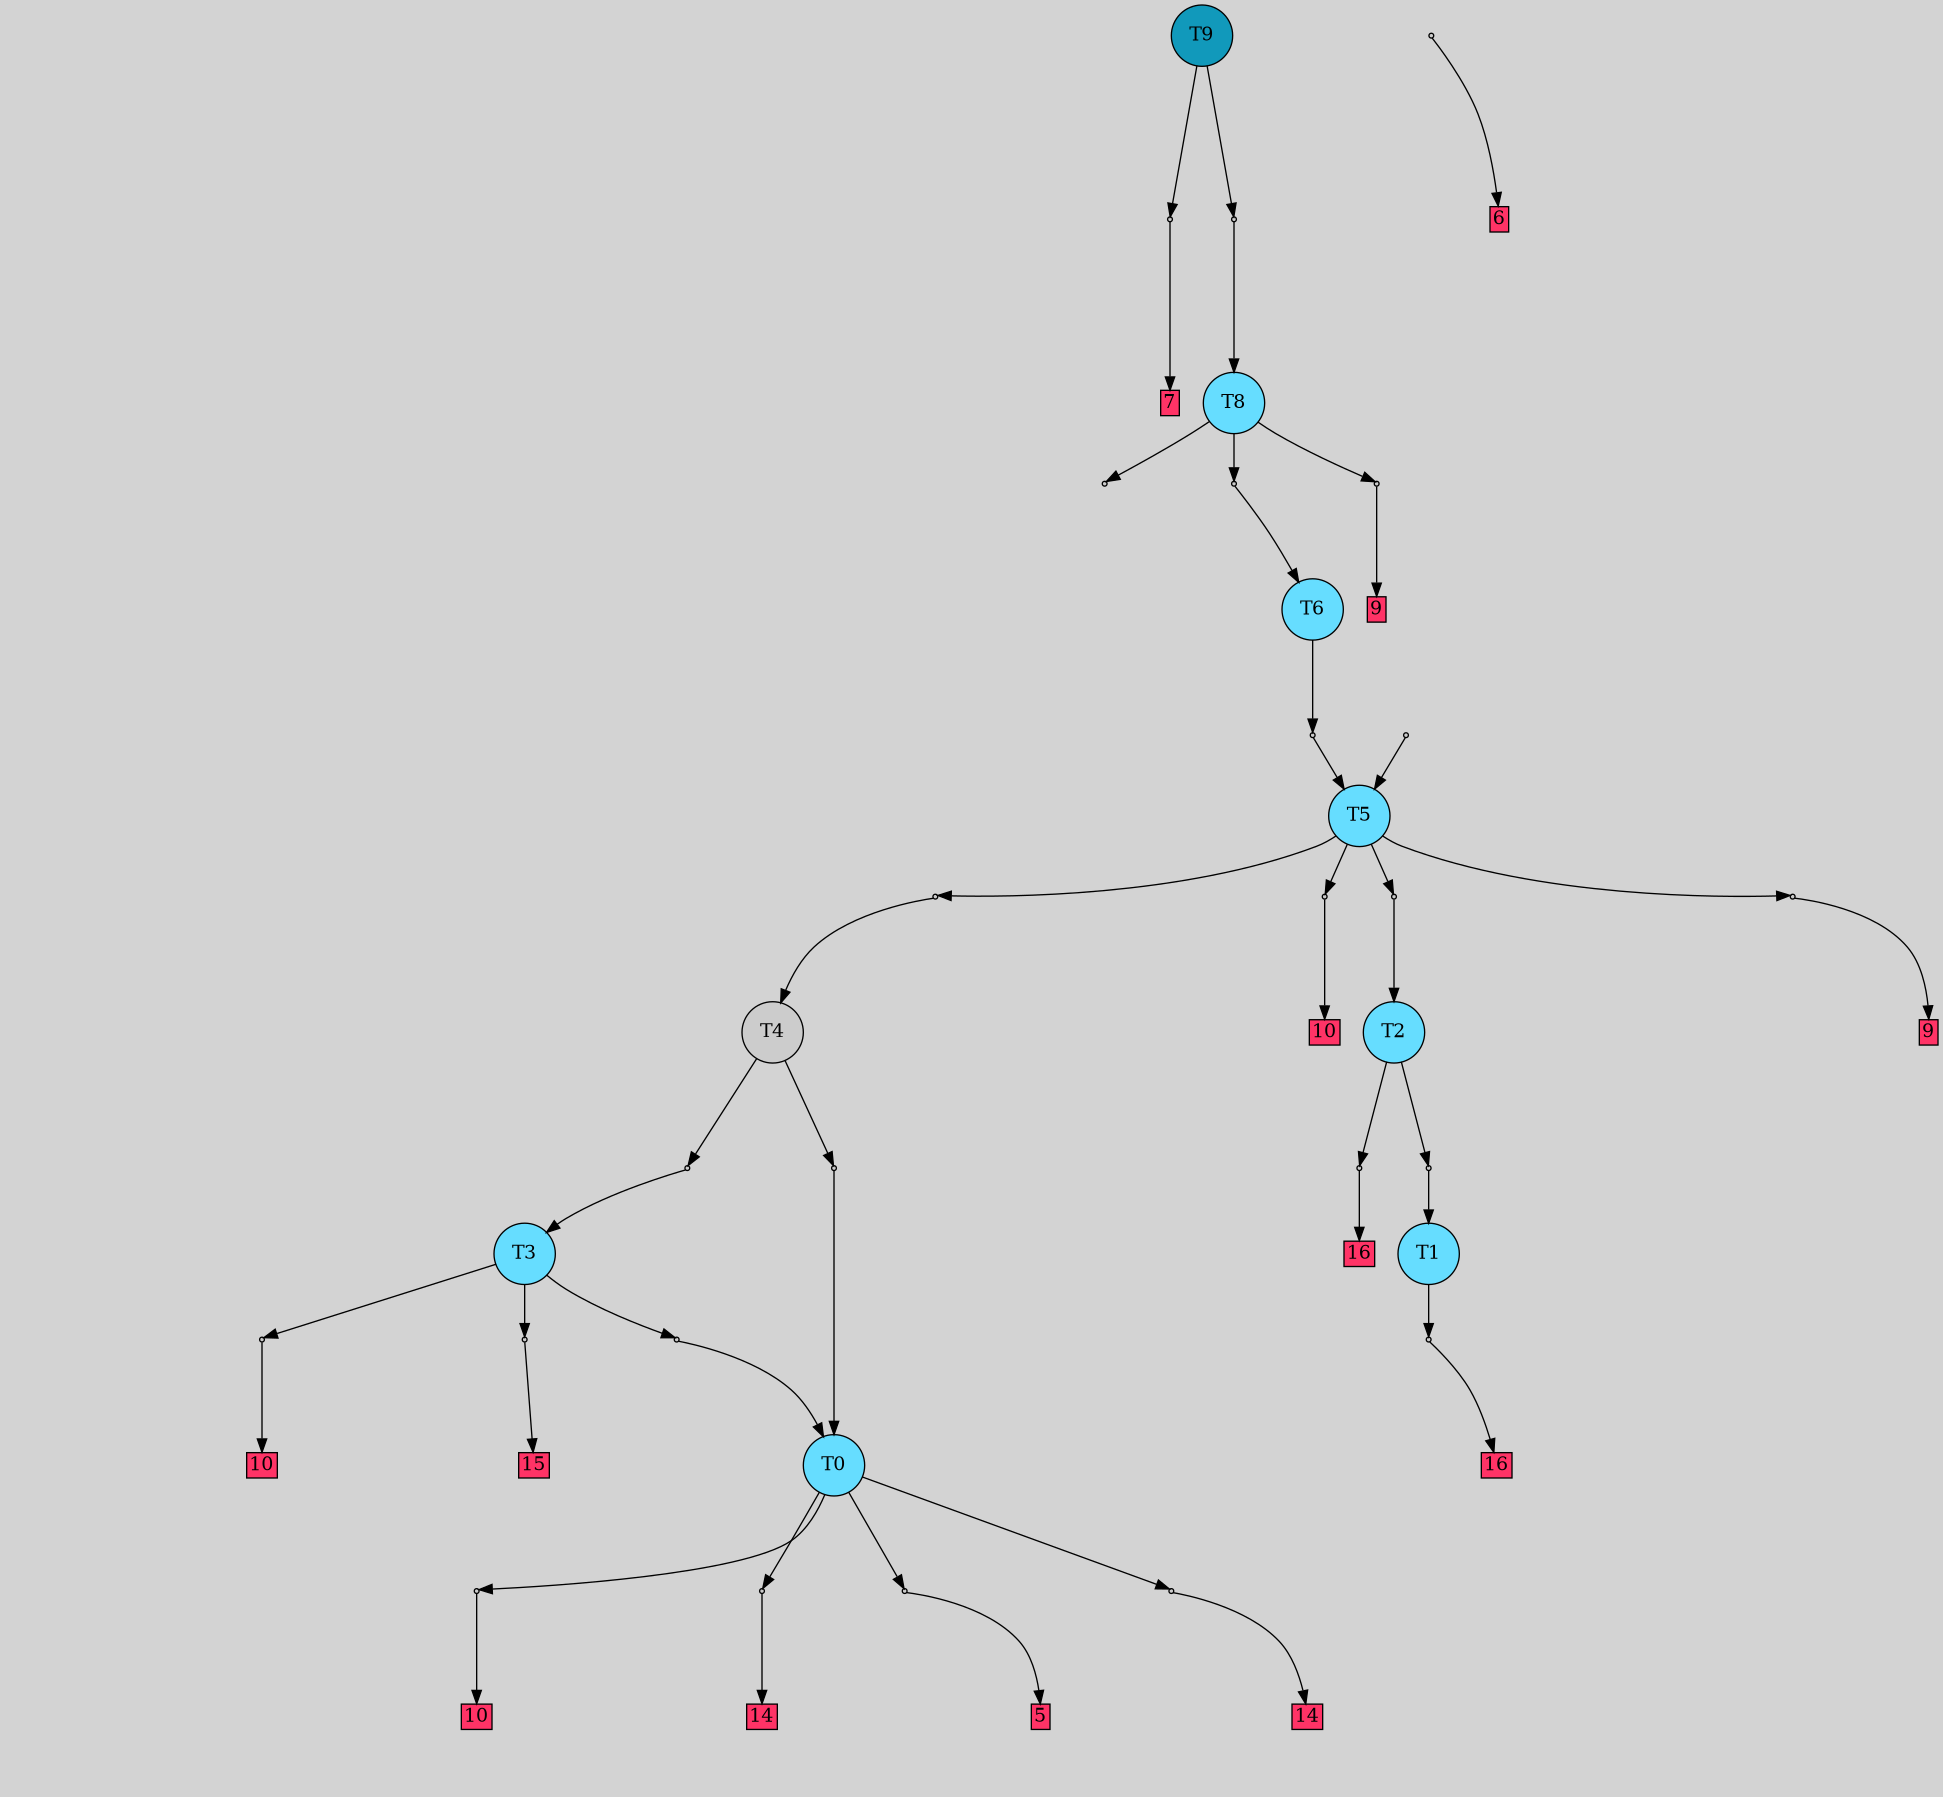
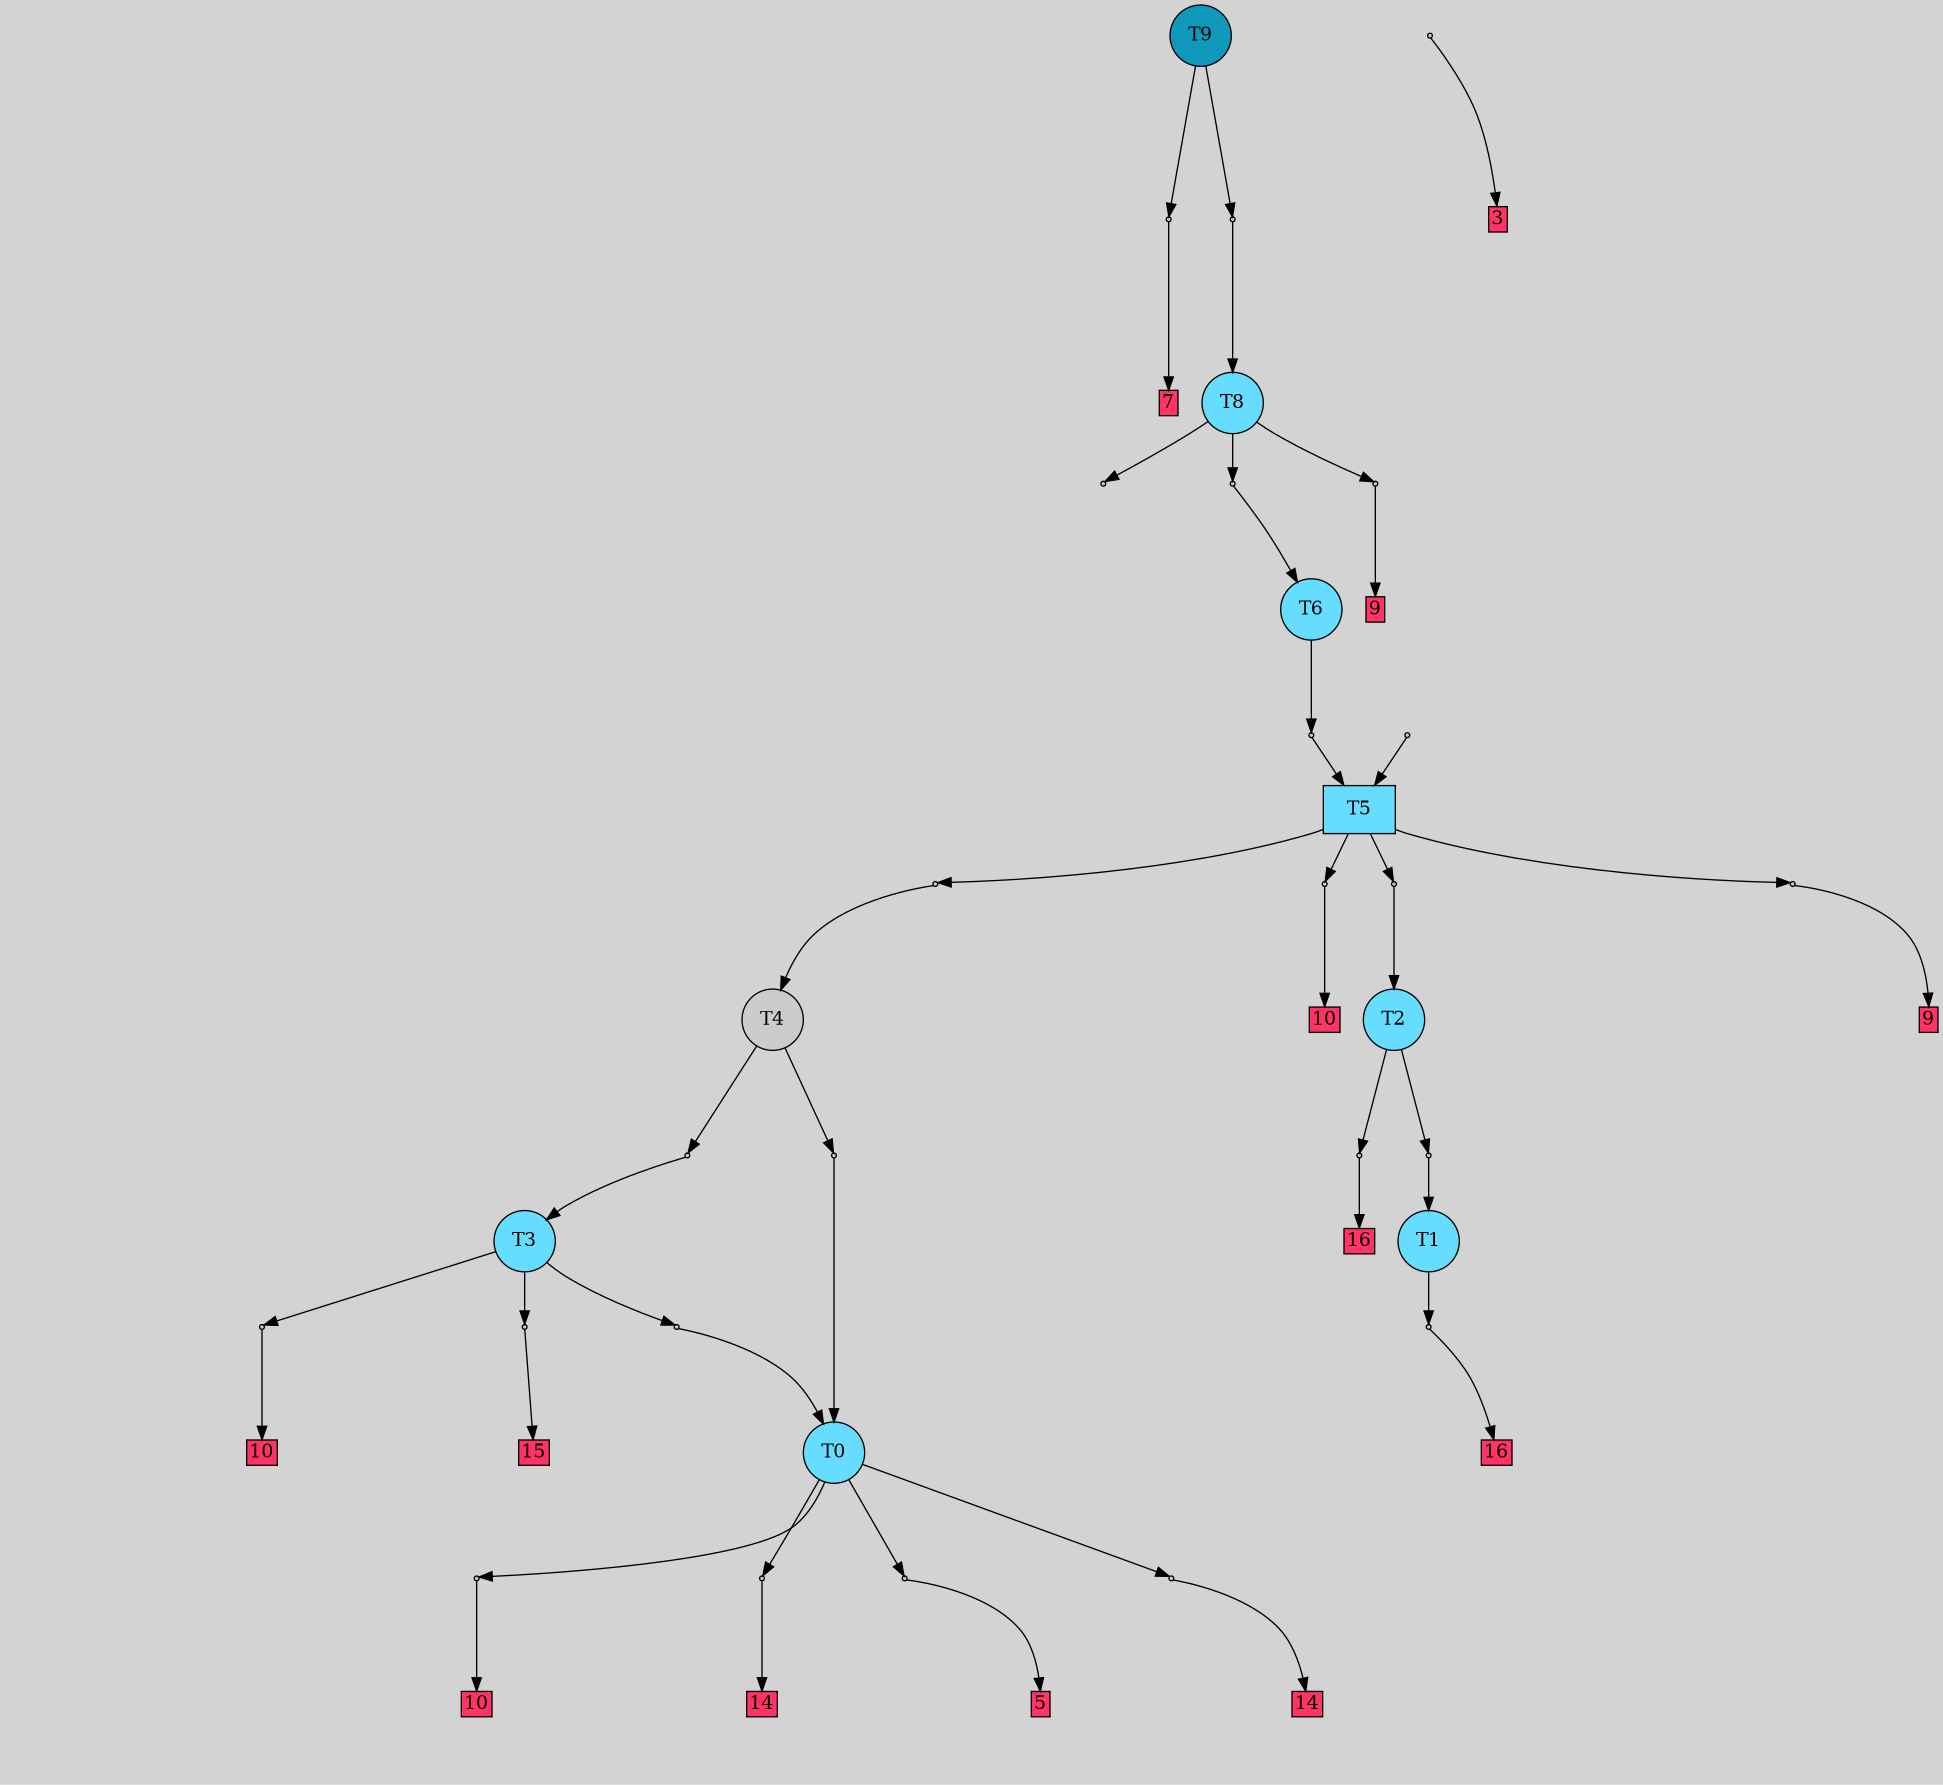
(1499, 219) -> (1498, 219)
(1359, 816) -> (1359, 810)
